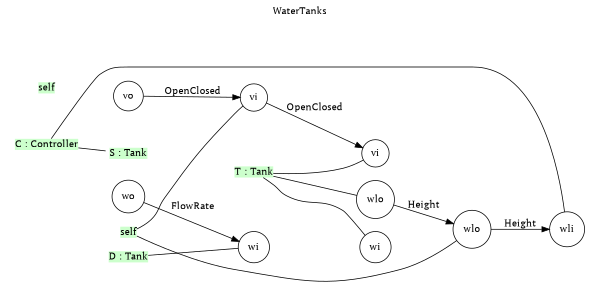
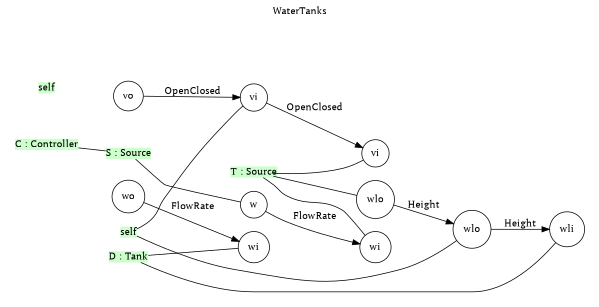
(338, 67) -> (354, 292)
(128, 153) -> (128, 153)
(254, 172) -> (254, 172)
none -> (254, 205)
